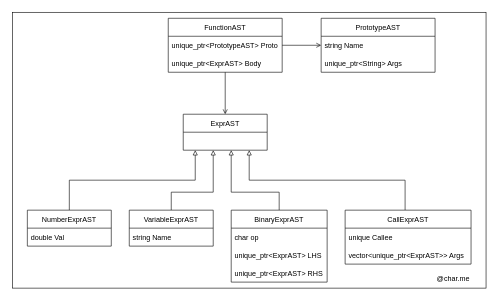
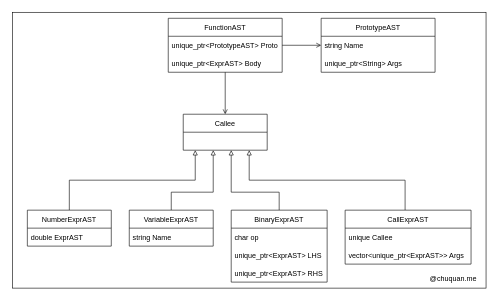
(225, 124) -> (225, 124)
(48, 238) -> (57, 238)
(454, 279) -> (454, 279)
